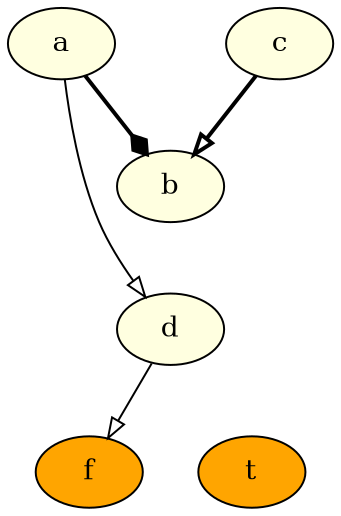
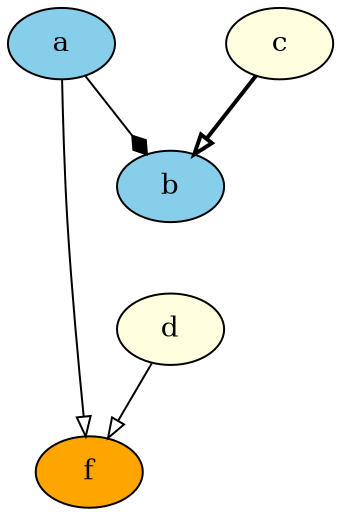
(61, 44) -> (61, 44)
(109, 106) -> (109, 106)
(86, 185) -> (69, 248)
(171, 186) -> (171, 186)
(252, 472) -> none
